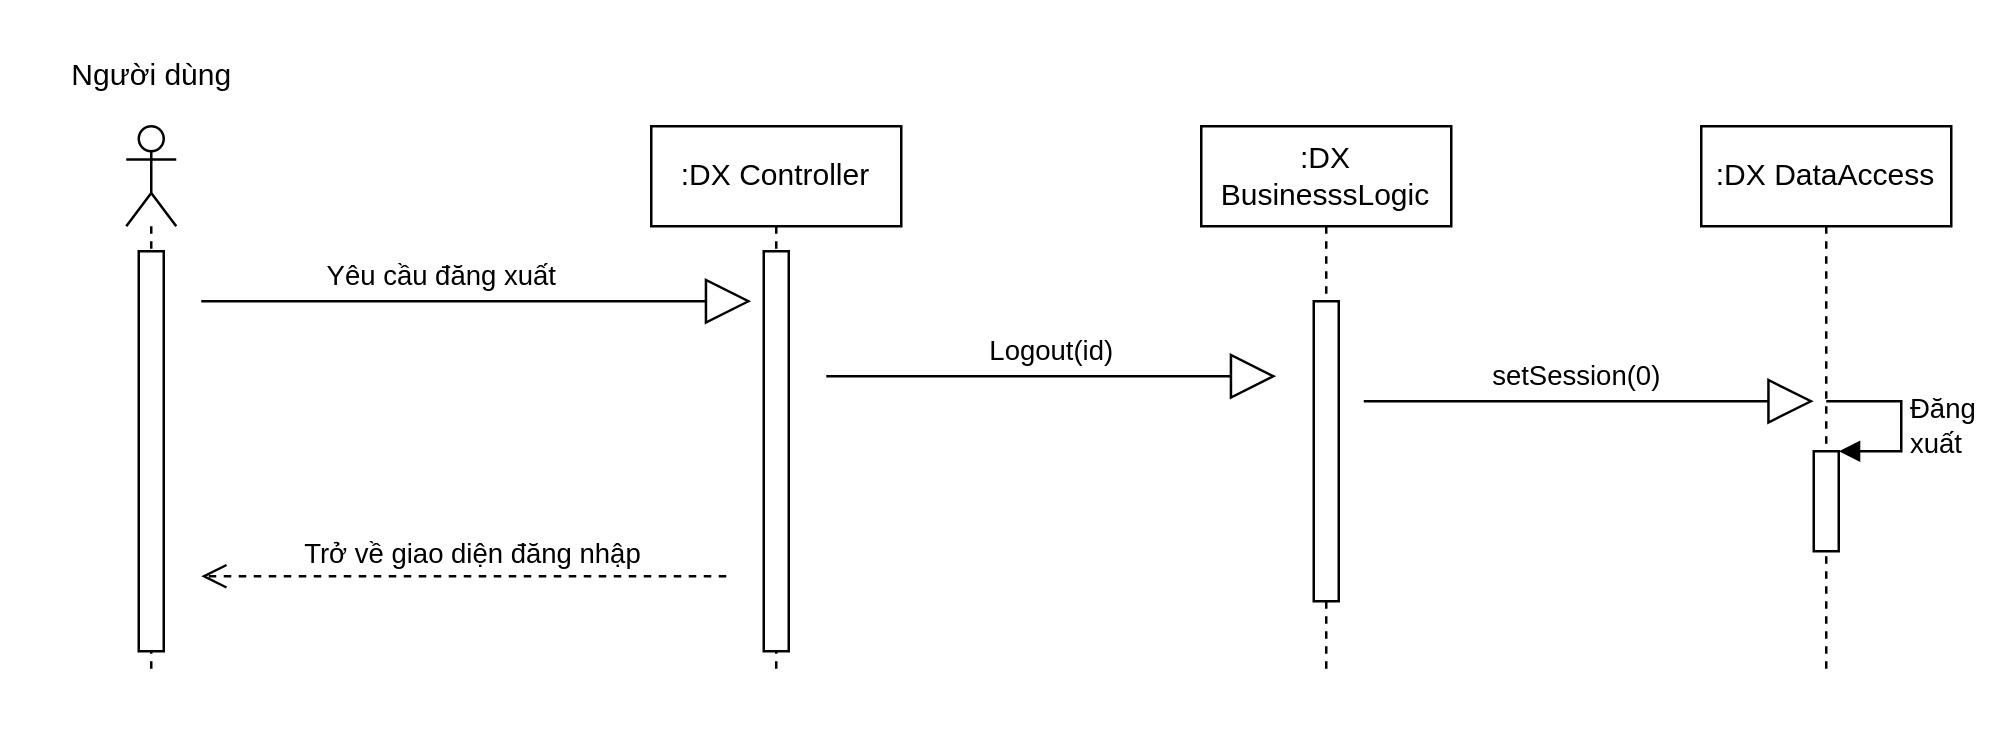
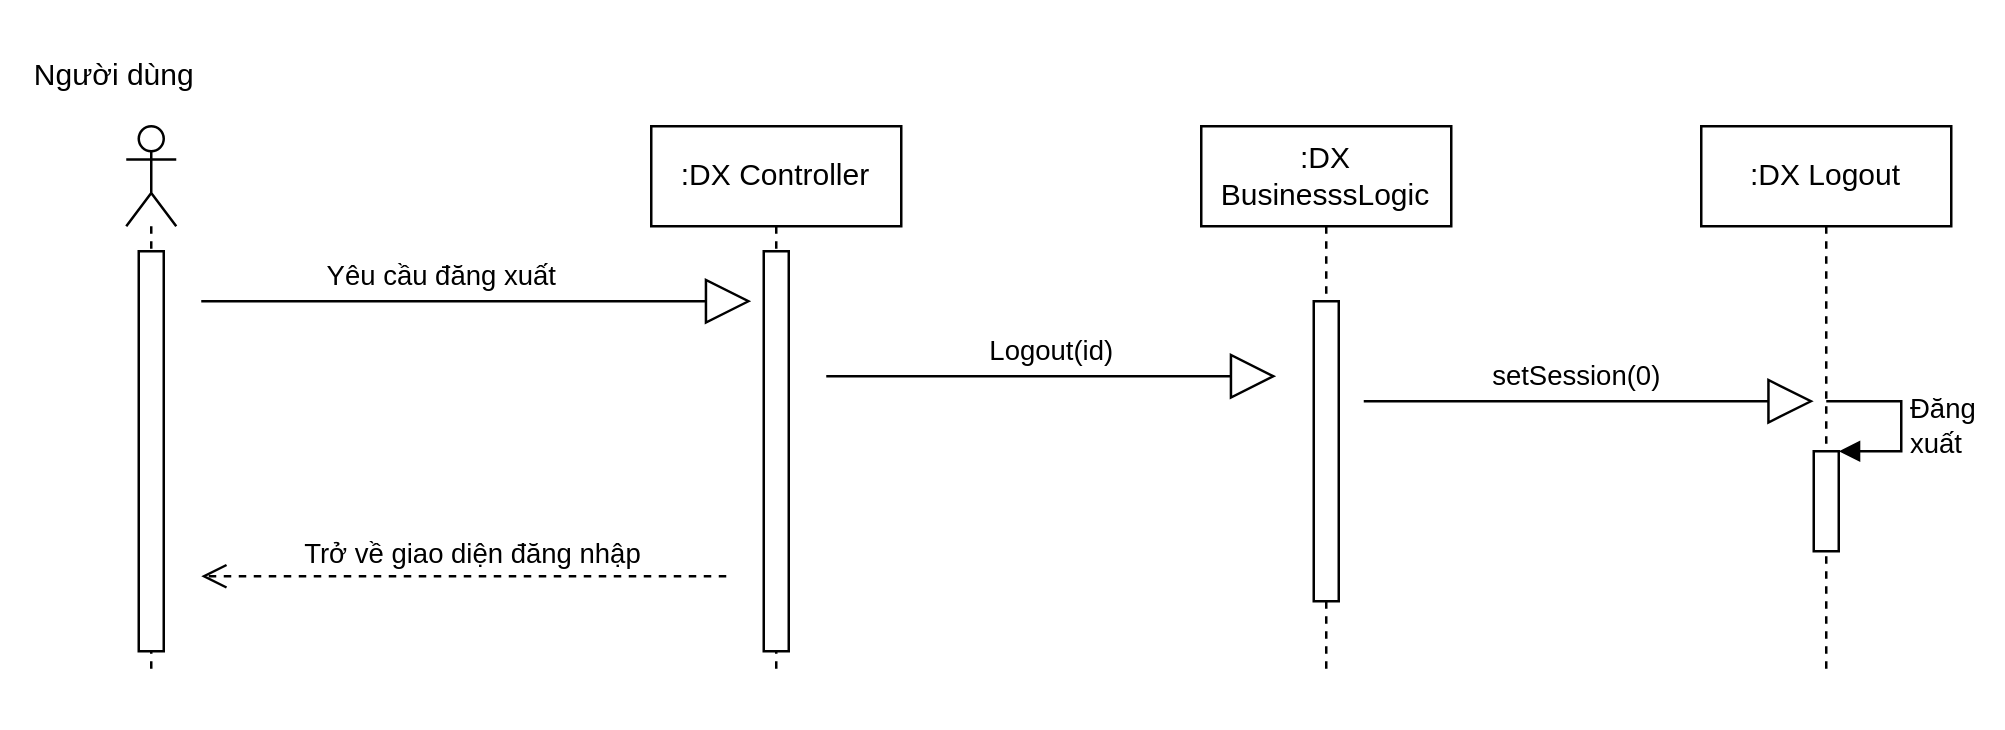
(151, 76) -> (114, 76)
(1826, 176) -> (1826, 176)
